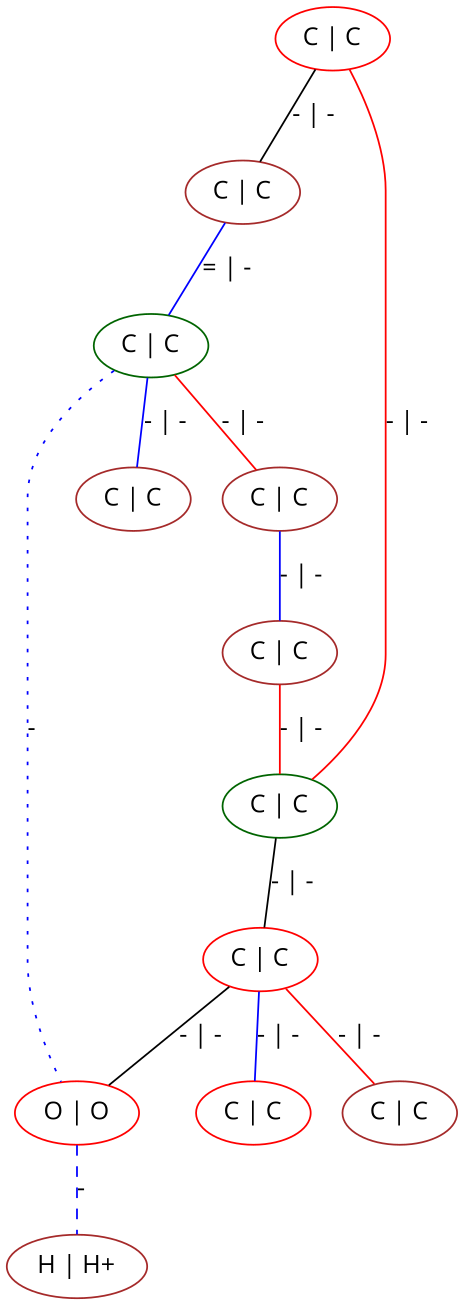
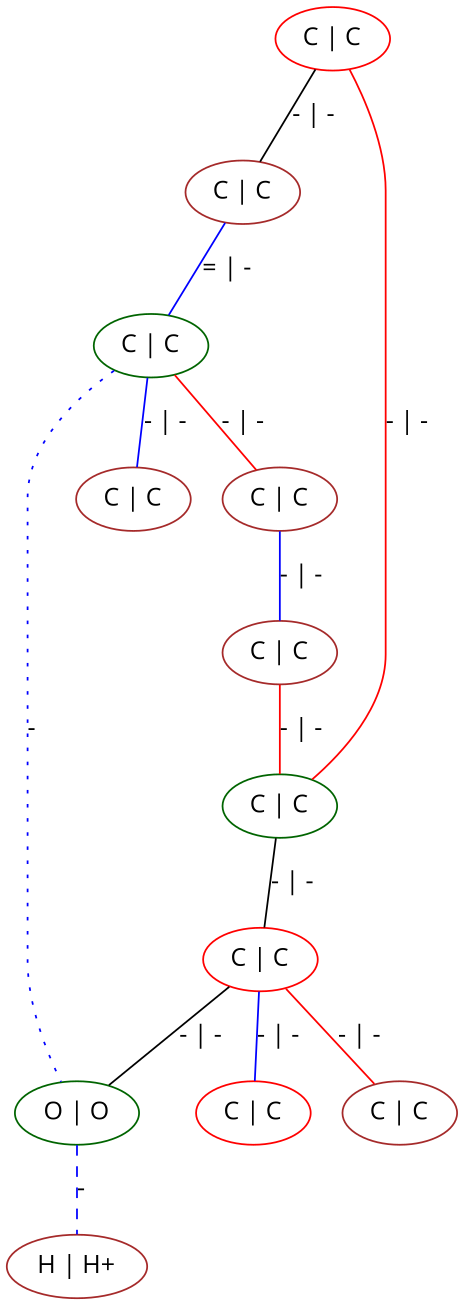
(77, 1113) -> (77, 1113)
